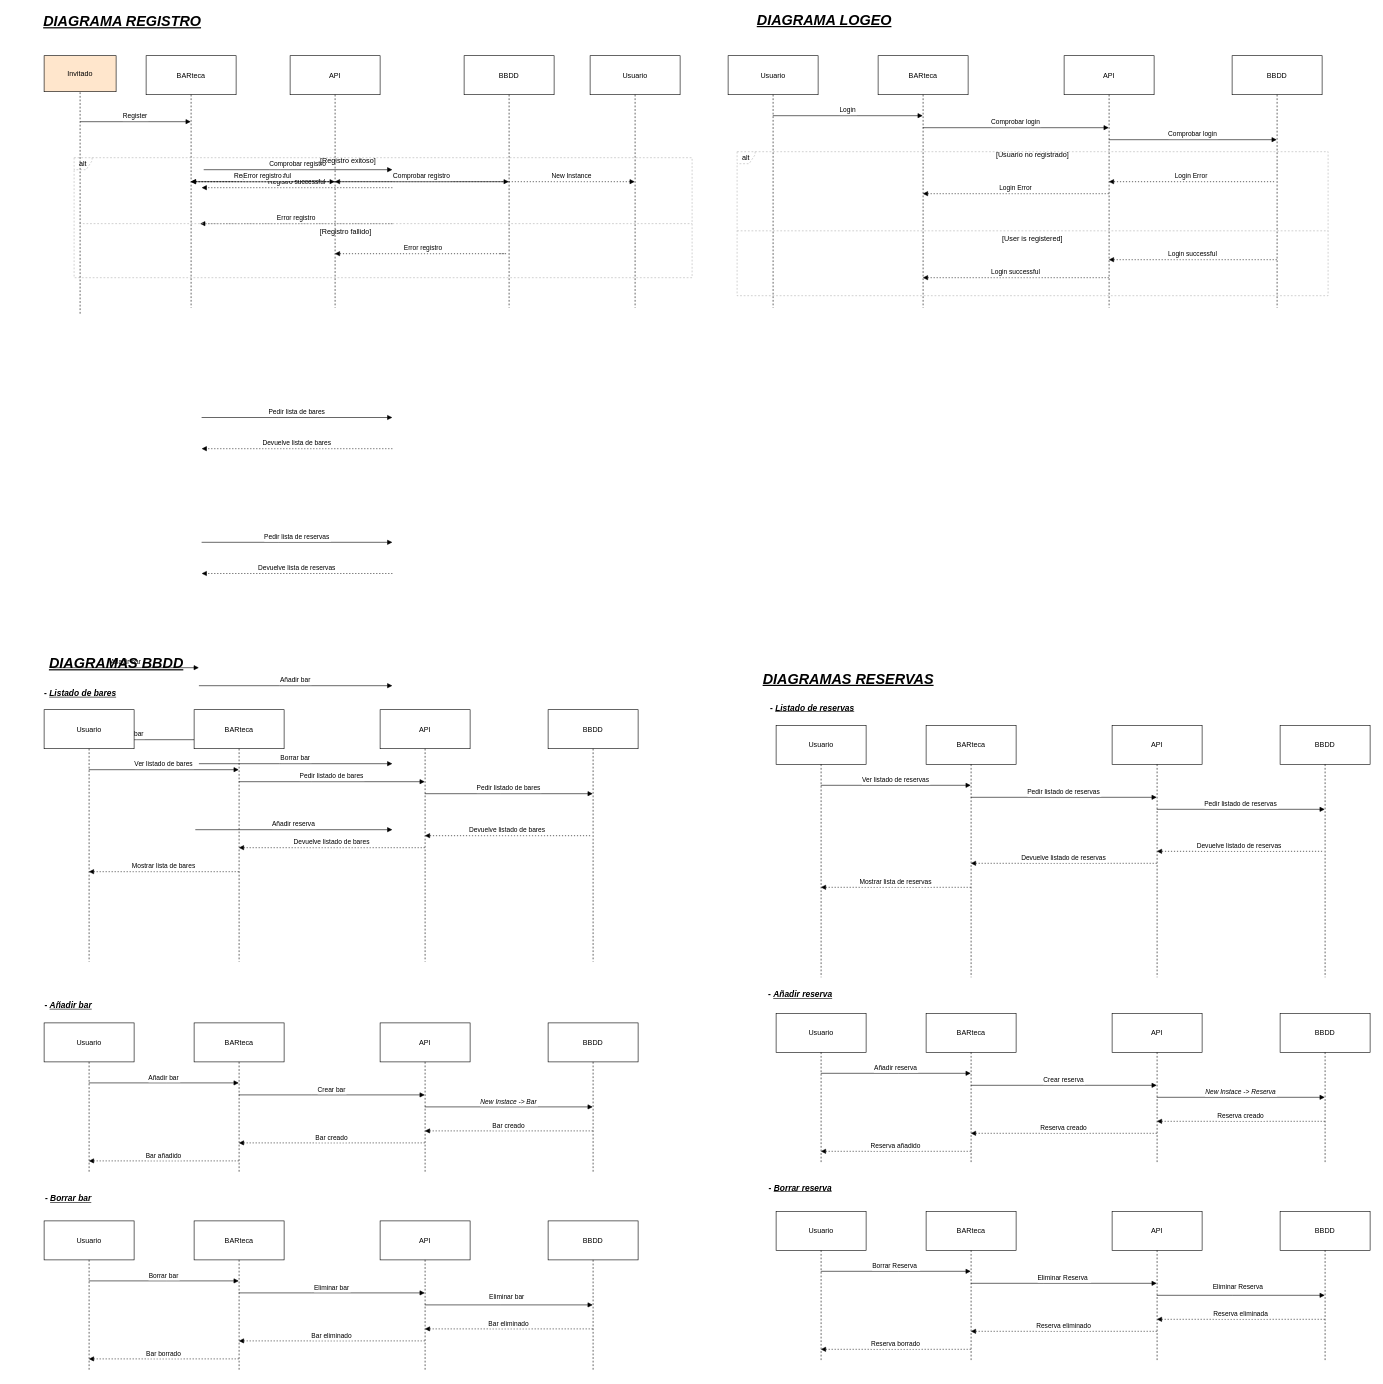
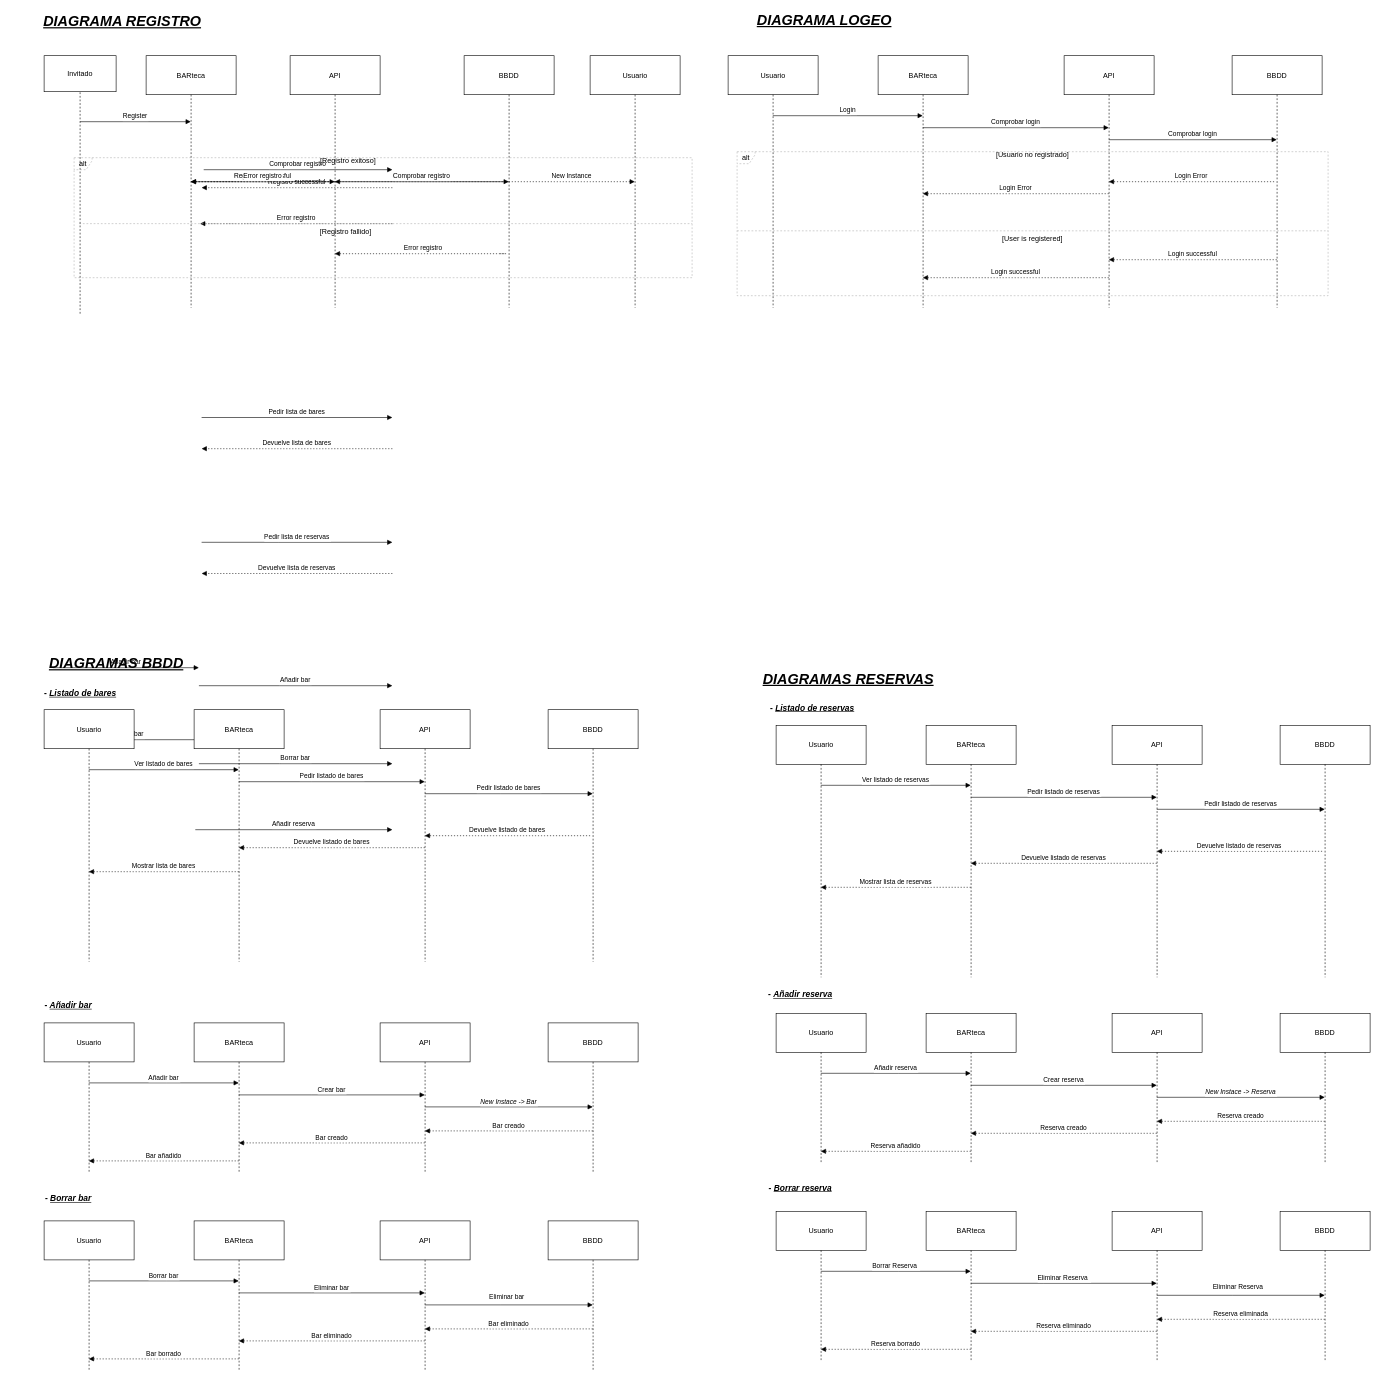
(80, 74) -> (80, 74)
